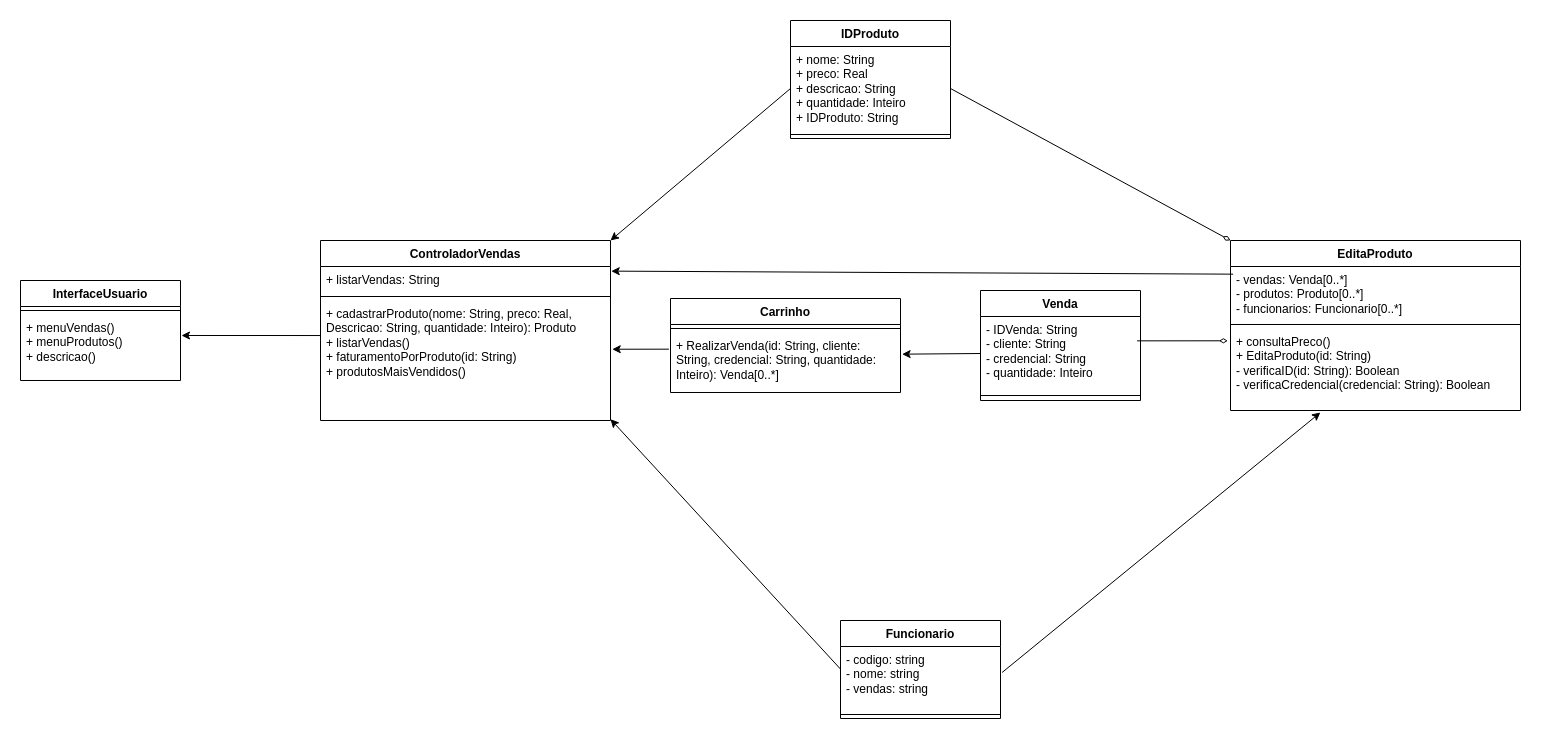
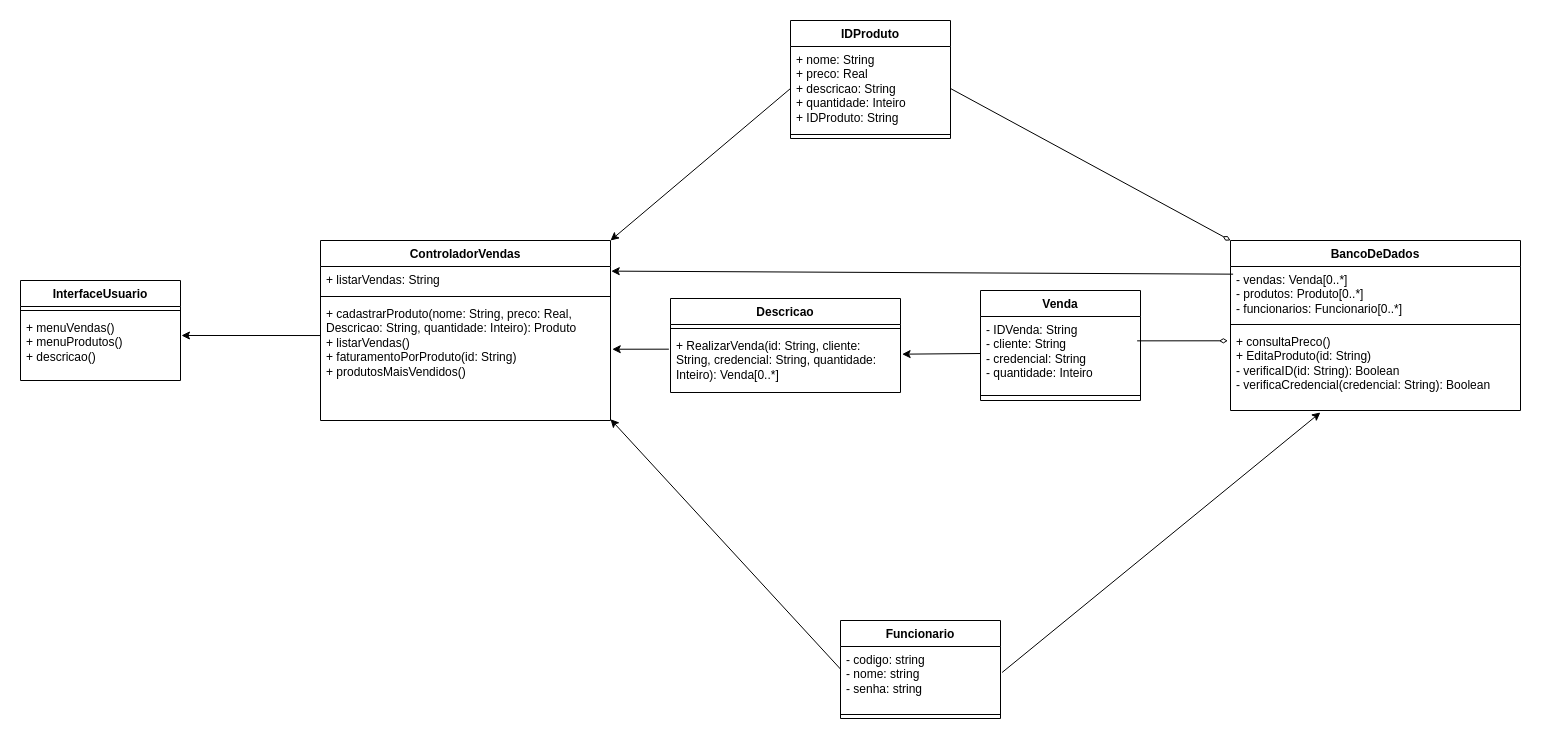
(1376, 255) -> (1376, 255)
(786, 313) -> (786, 313)
(894, 675) -> (892, 675)
